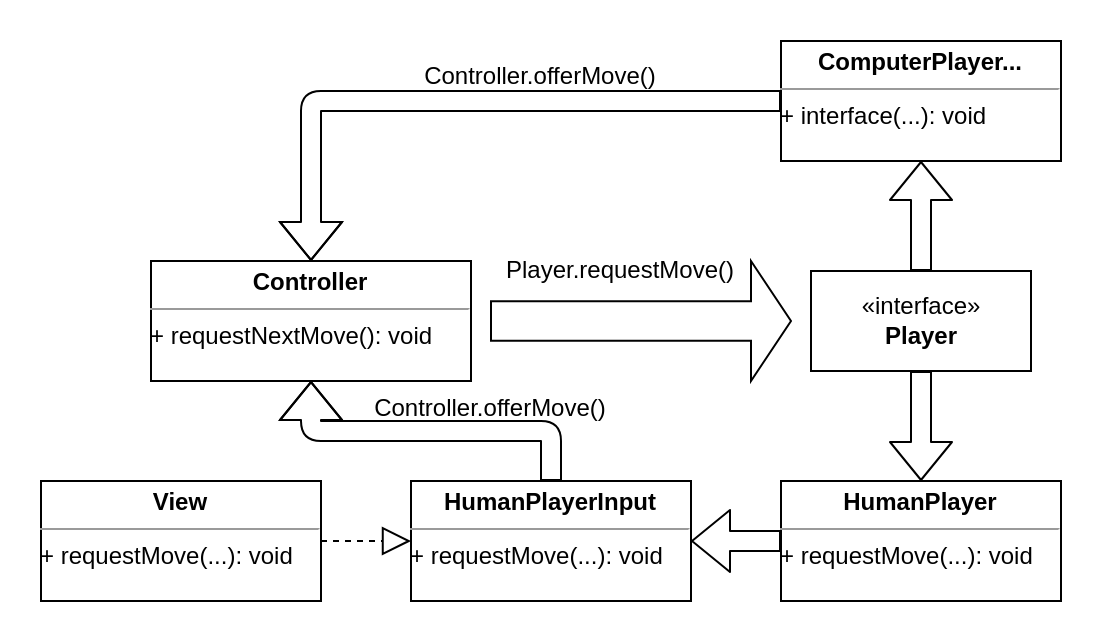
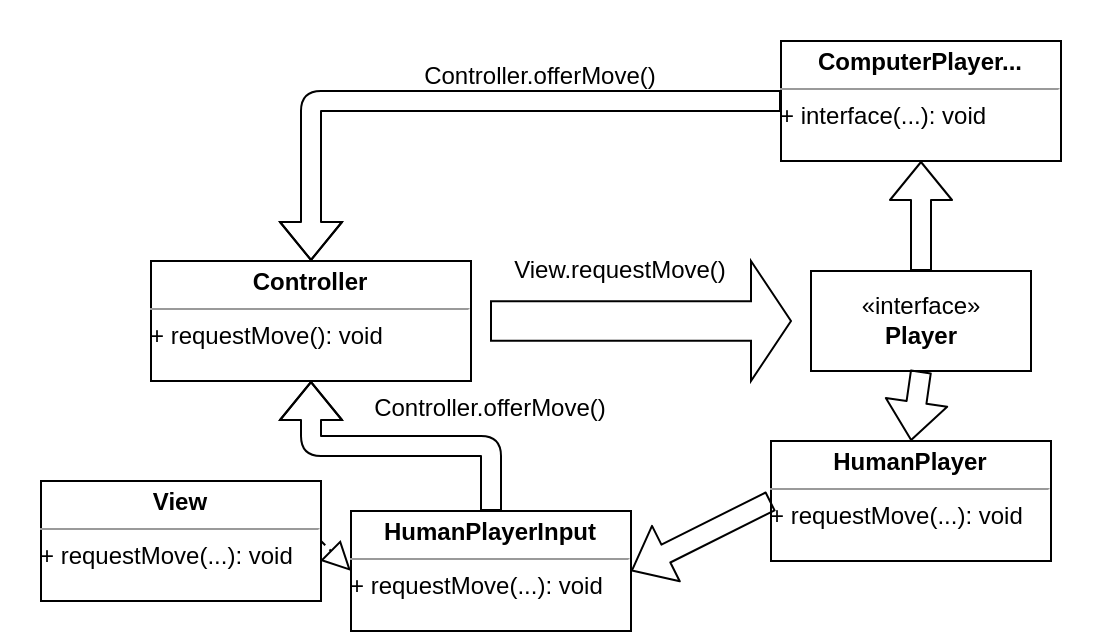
(621, 271) -> (621, 271)
(307, 290) -> (280, 290)
(551, 541) -> (491, 571)
(921, 541) -> (911, 501)
